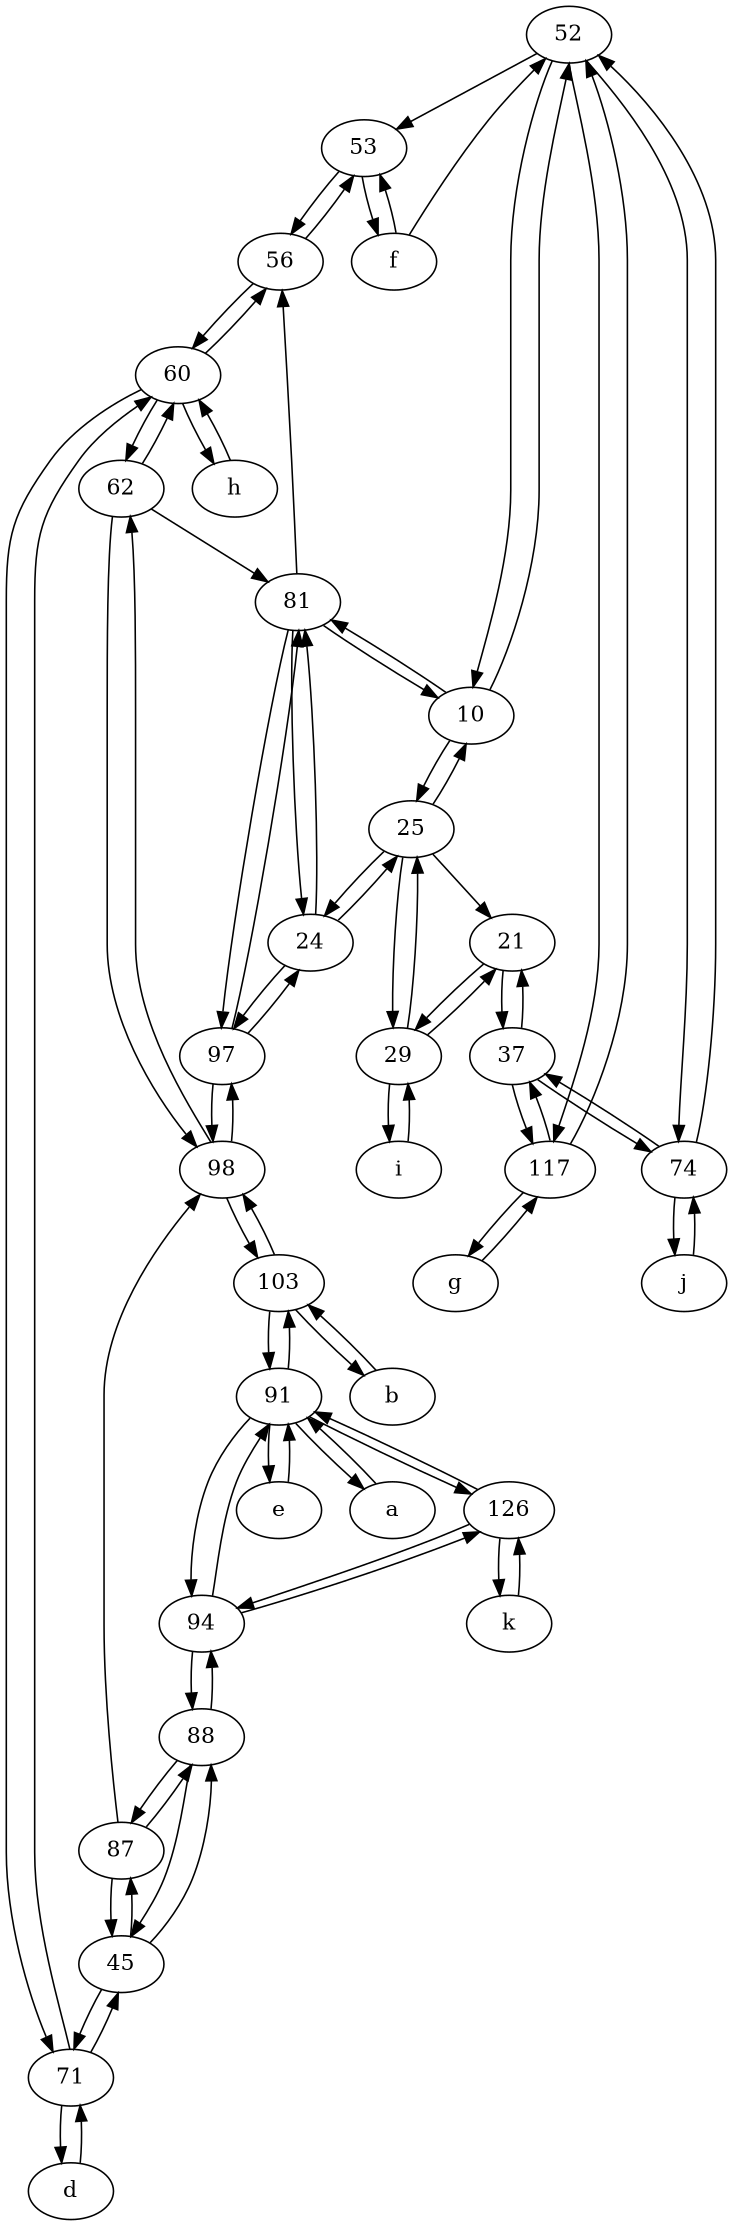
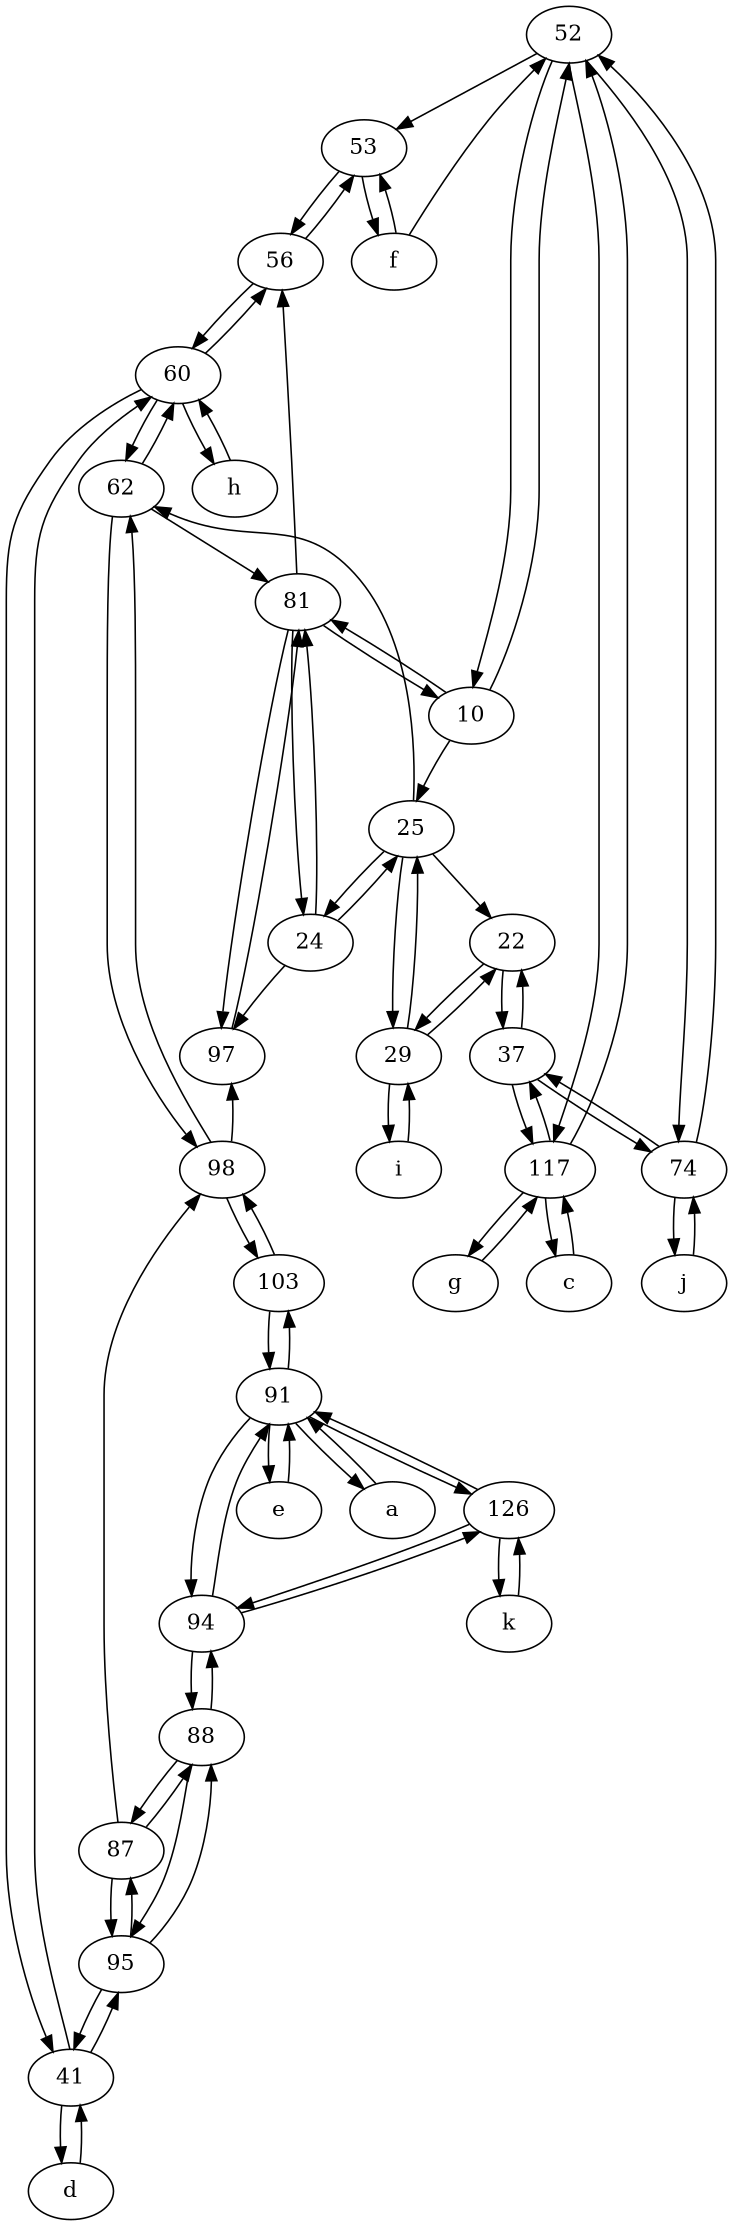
(447, 782) -> (367, 590)
(512, 943) -> (512, 943)
(269, 1009) -> none
(212, 1105) -> none
none -> (569, 1283)
(393, 1397) -> none
(121, 1964) -> (121, 1964)
(71, 2078) -> (71, 2078)
